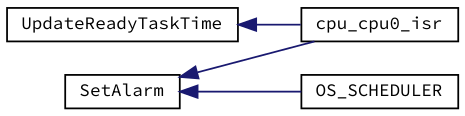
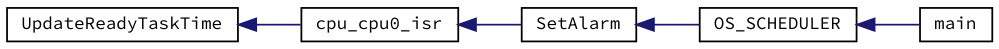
none -> (956, 25)
(256, 57) -> (499, 25)
